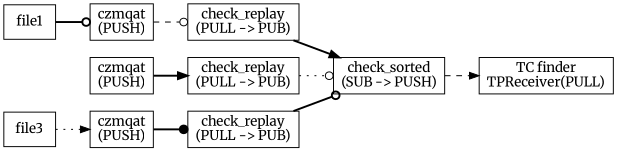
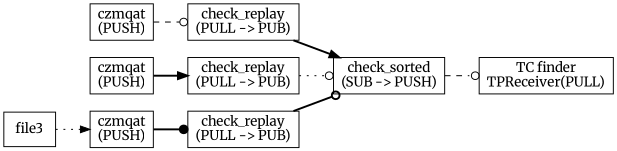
(30, 22) -> none
(457, 76) -> (457, 76)
